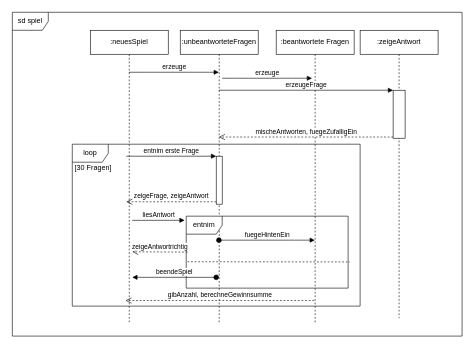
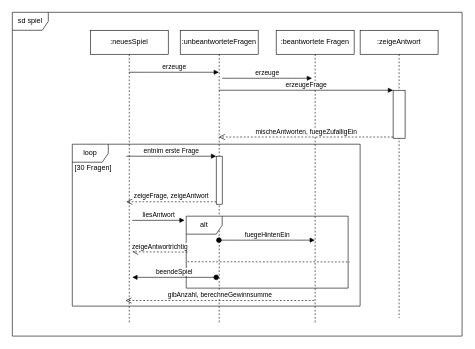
(204, 225) -> (204, 225)
